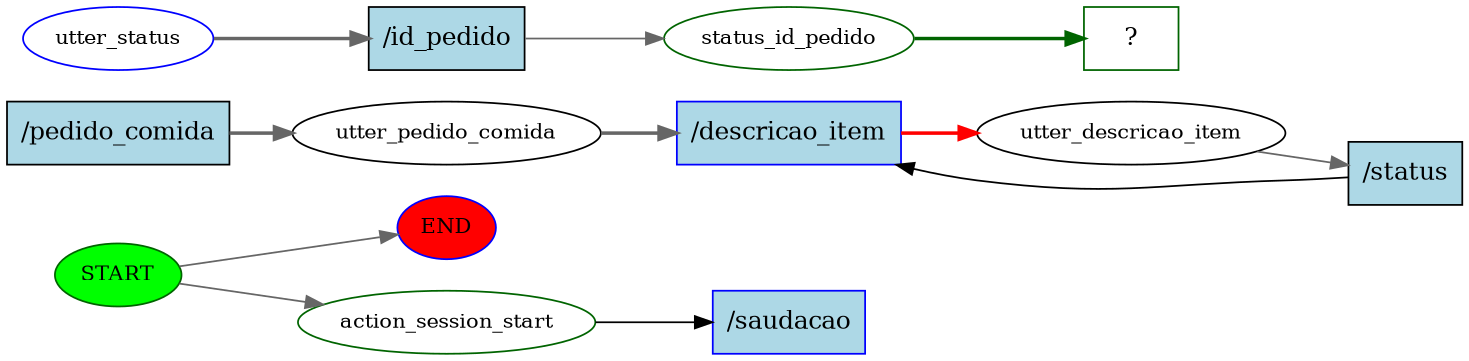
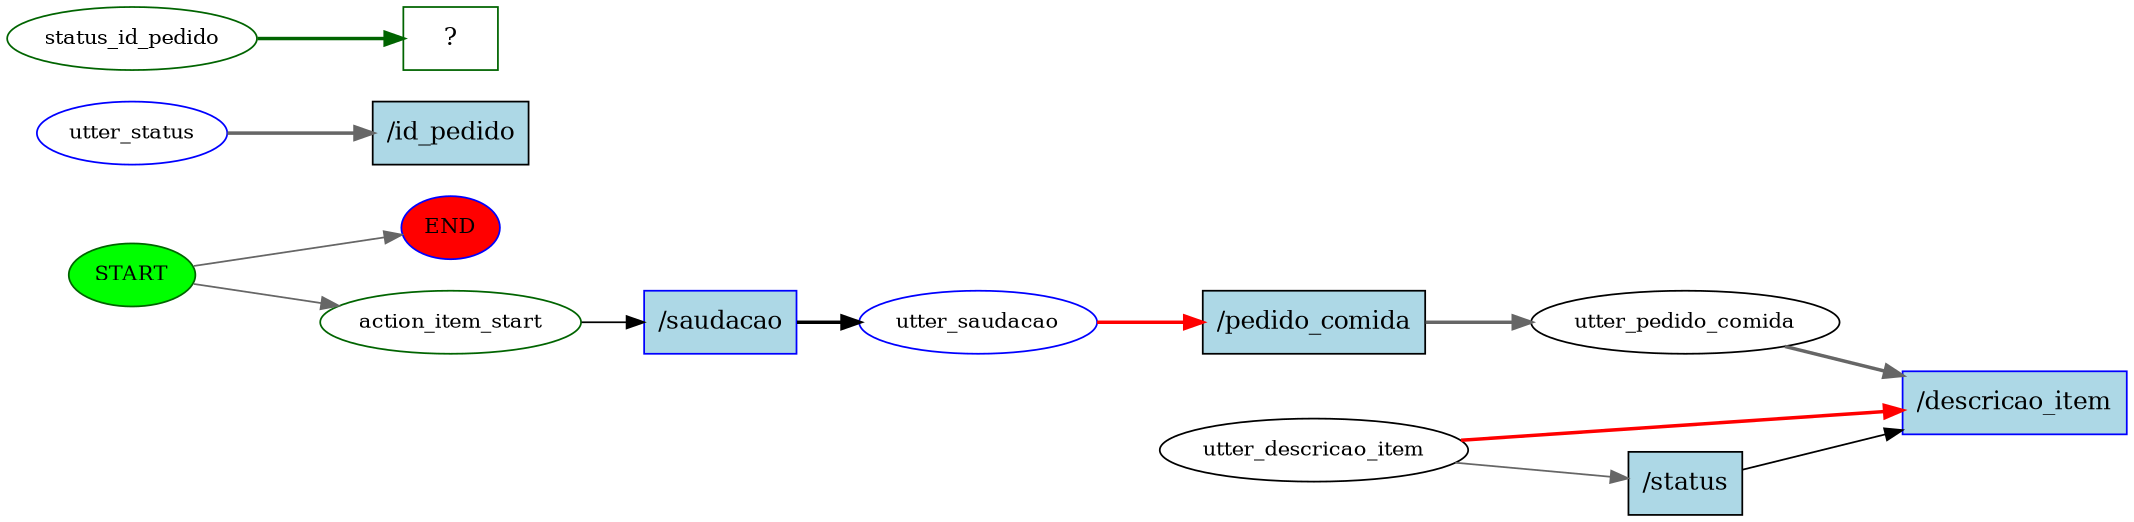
(586, 39) -> none
(930, 133) -> (1673, 426)
(447, 322) -> (451, 322)
none -> (978, 322)
